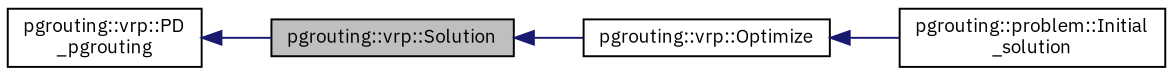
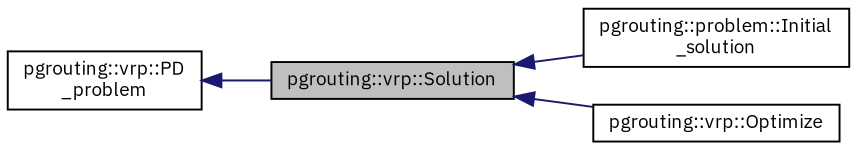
(105, 38) -> (105, 80)
(875, 38) -> (559, 59)
